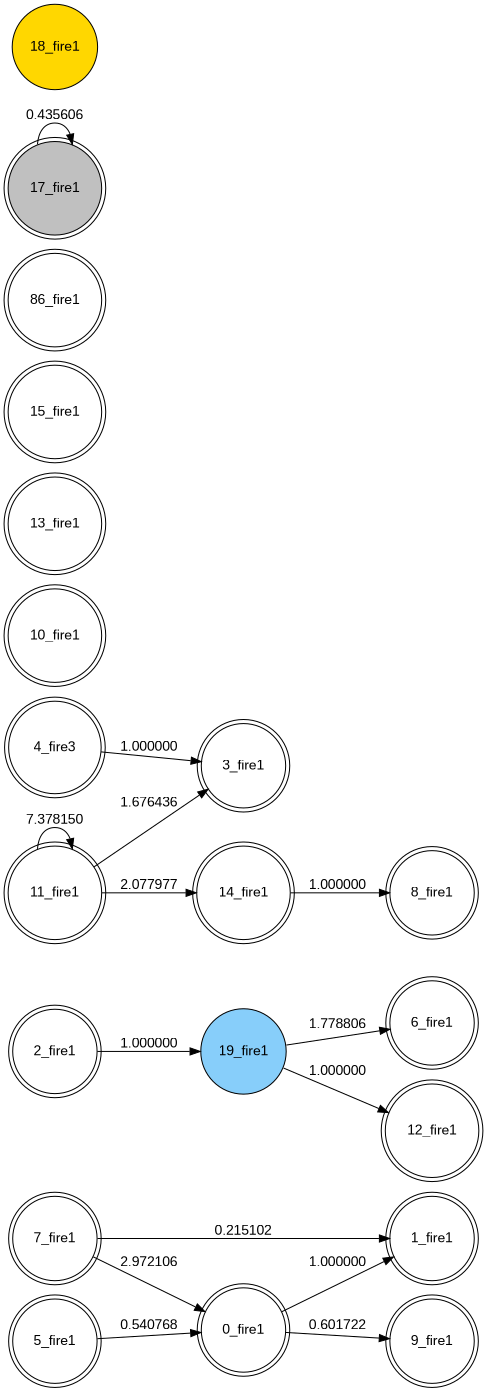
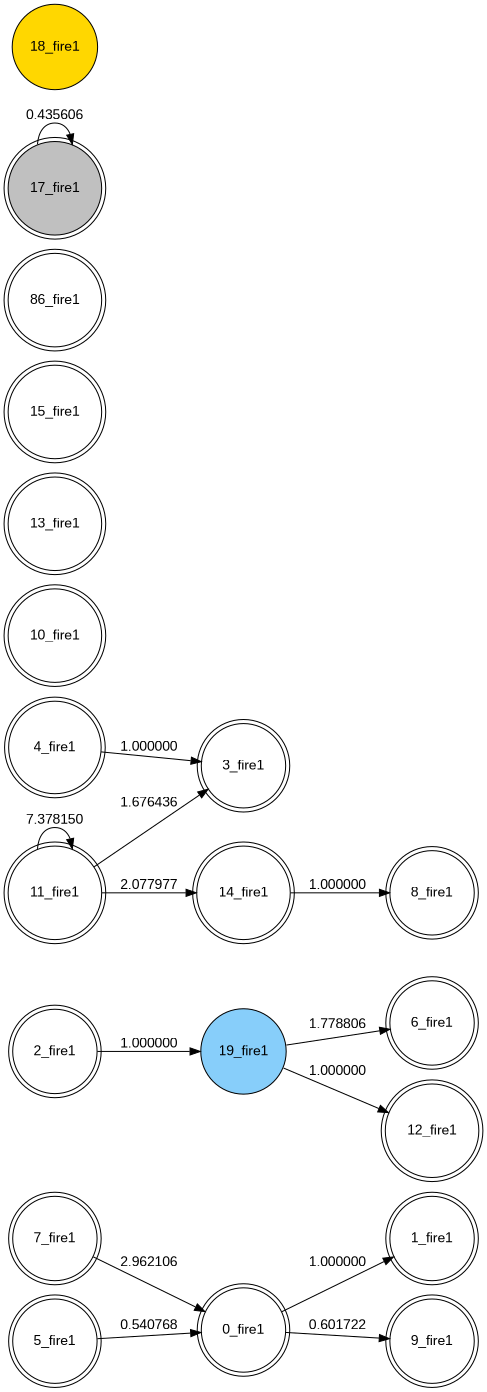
(55, 747) -> (55, 747)
(238, 1239) -> none
(149, 1262) -> (149, 1262)
